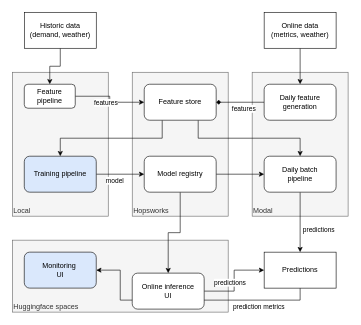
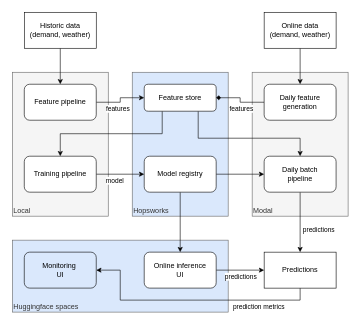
(300, 30) -> (300, 30)
(50, 96) -> (60, 102)
(180, 102) -> (180, 98)
(180, 144) -> (180, 144)
(60, 174) -> (60, 174)
(120, 276) -> (120, 276)
(168, 291) -> (180, 270)
